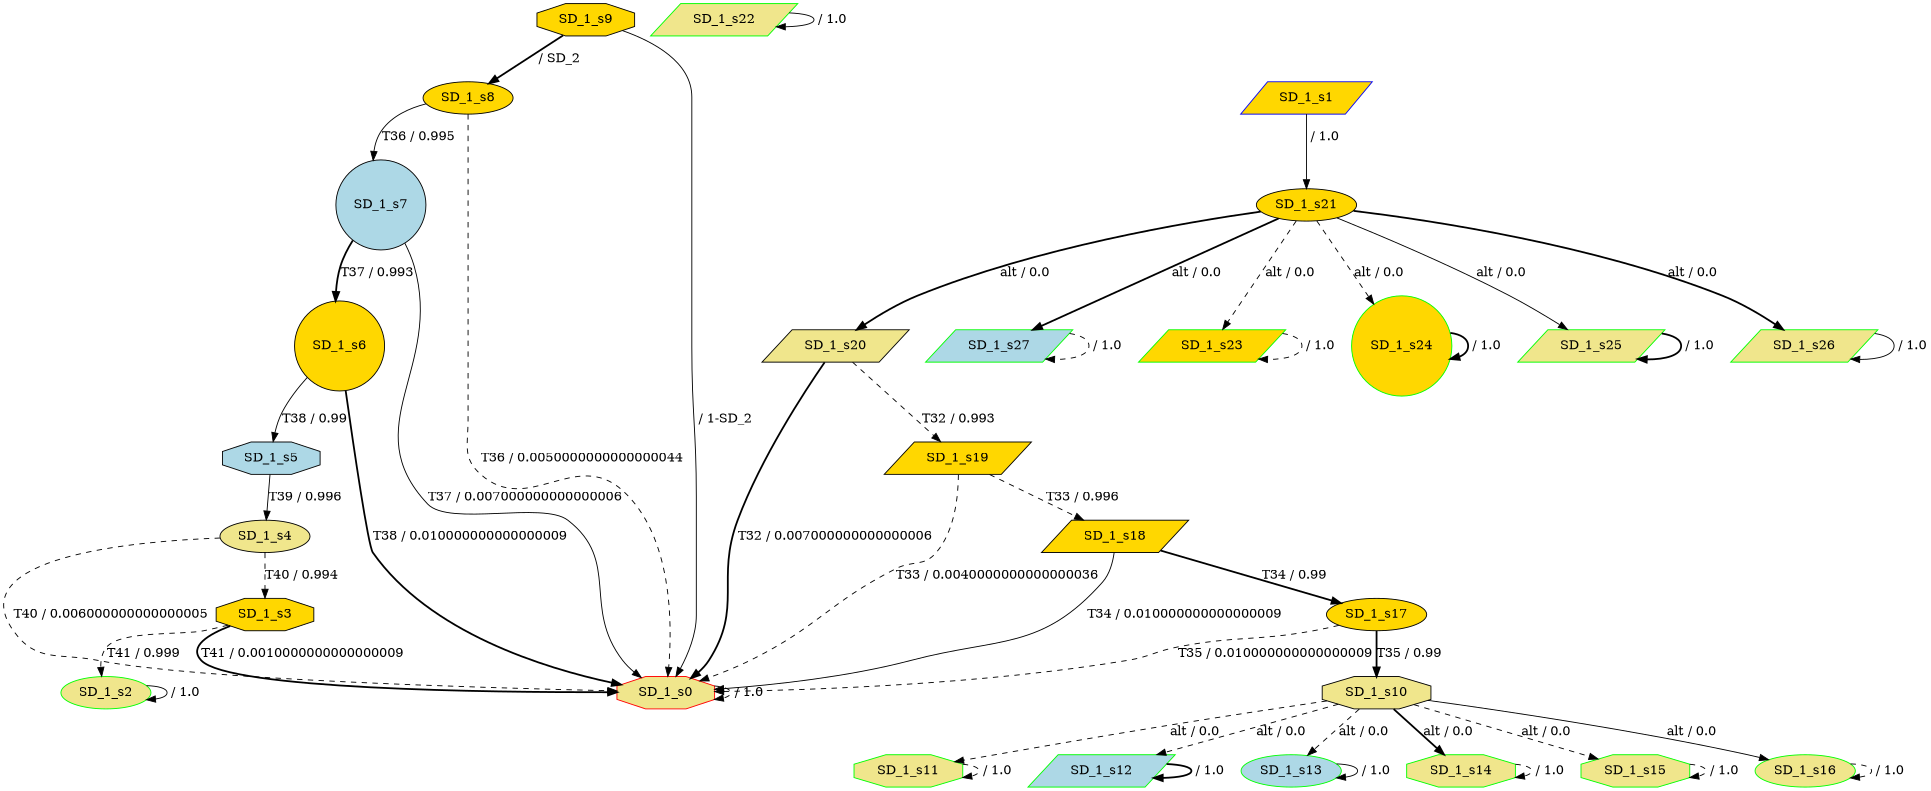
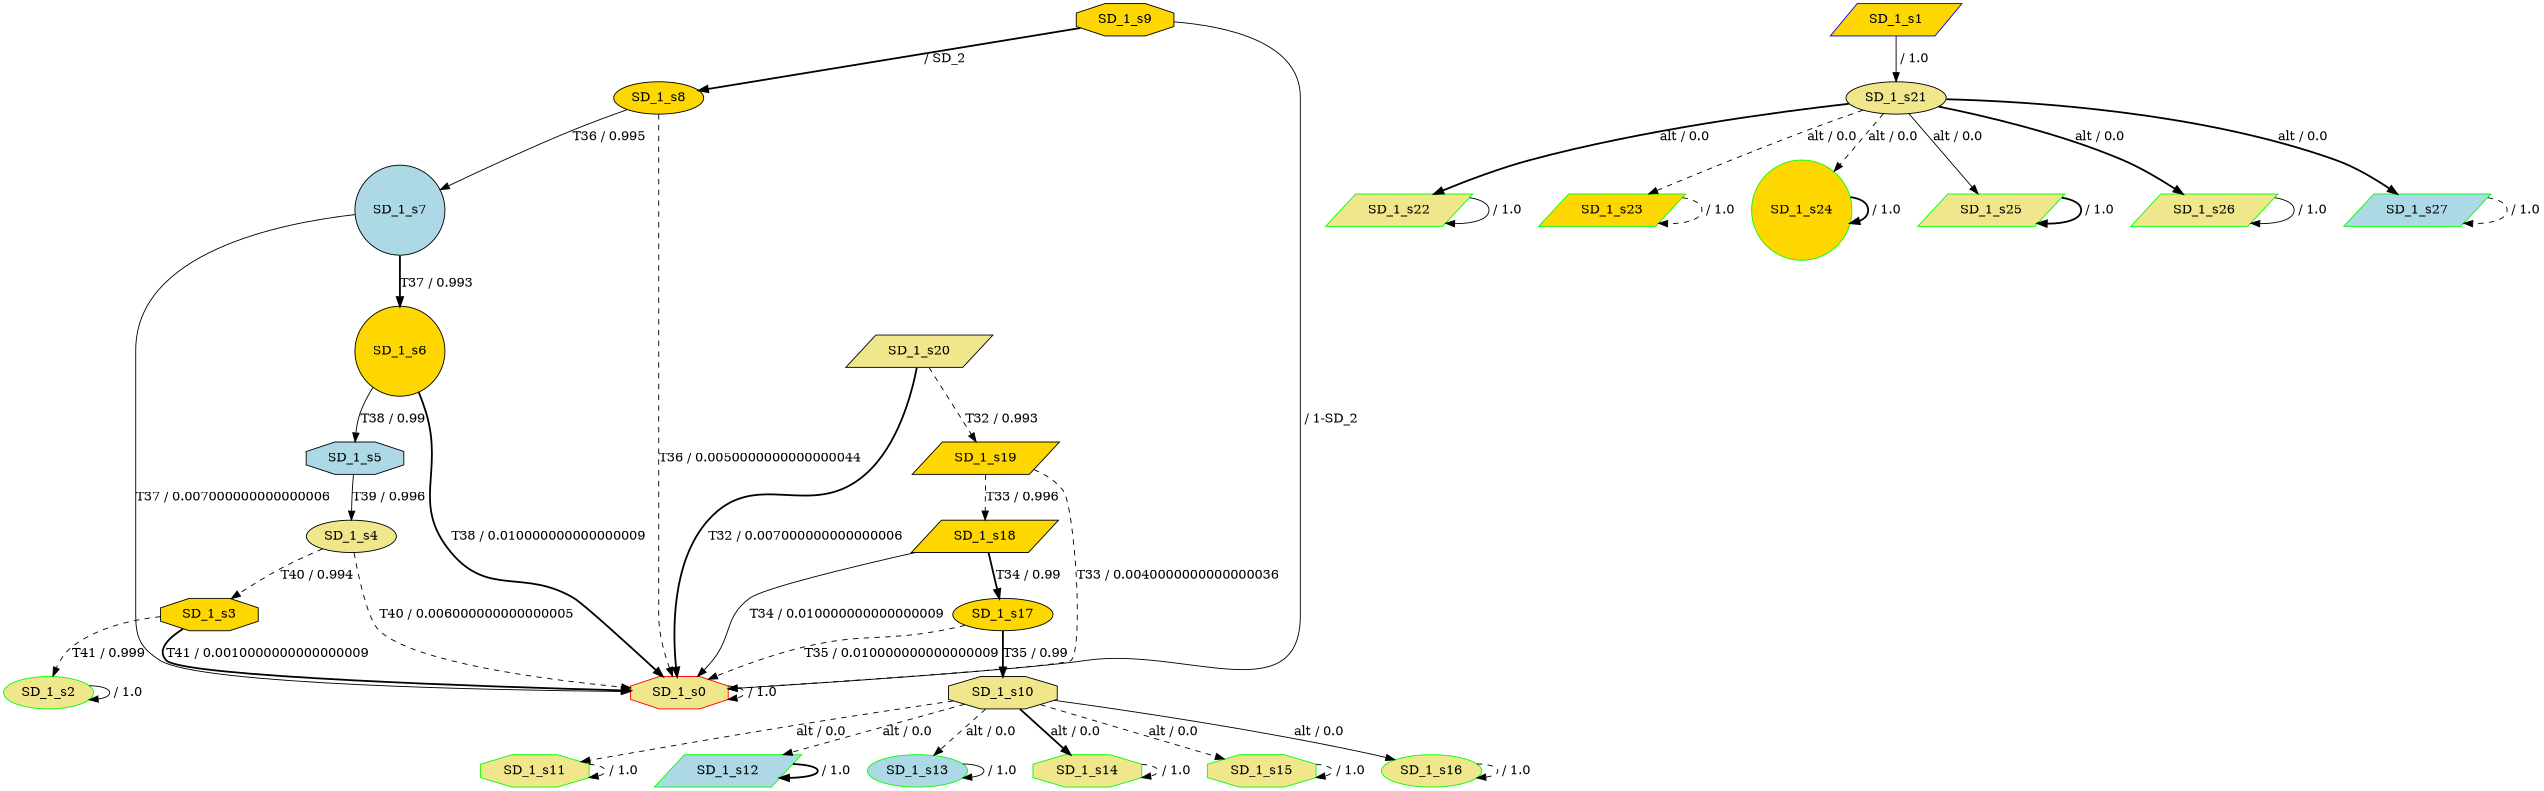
(1306, 205) -> (1896, 98)
(1057, 251) -> (1643, 135)
